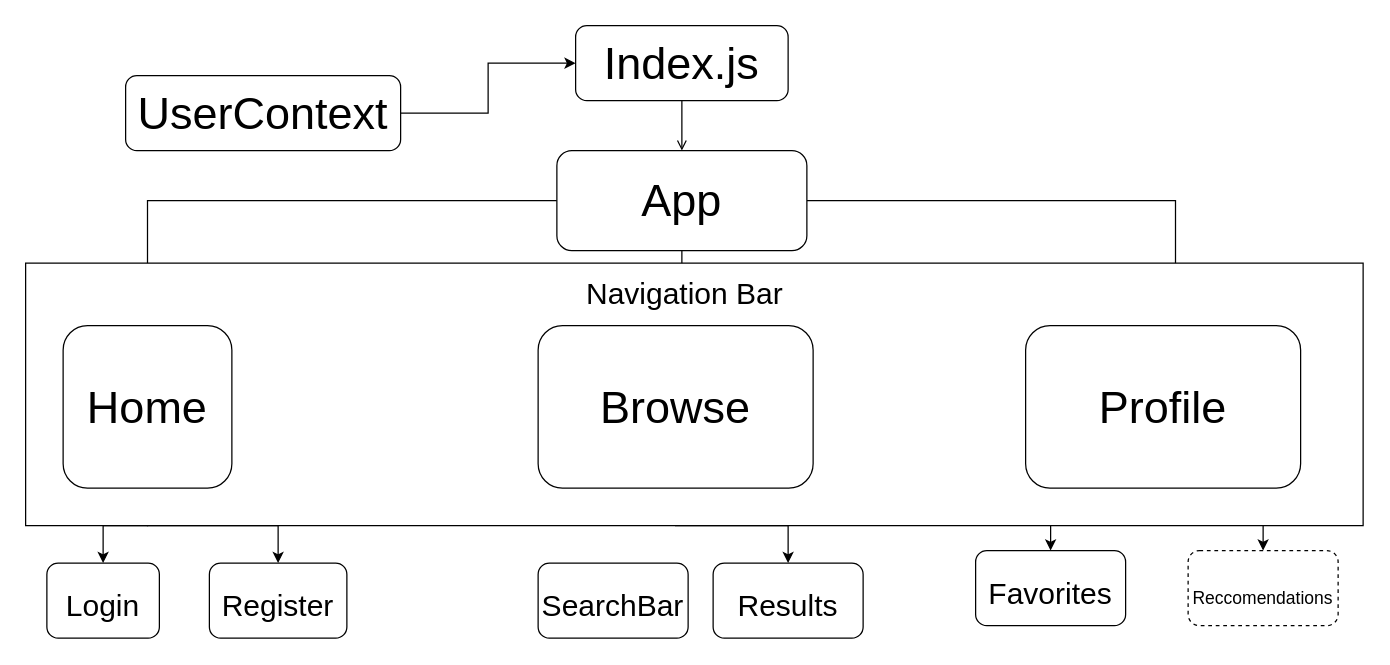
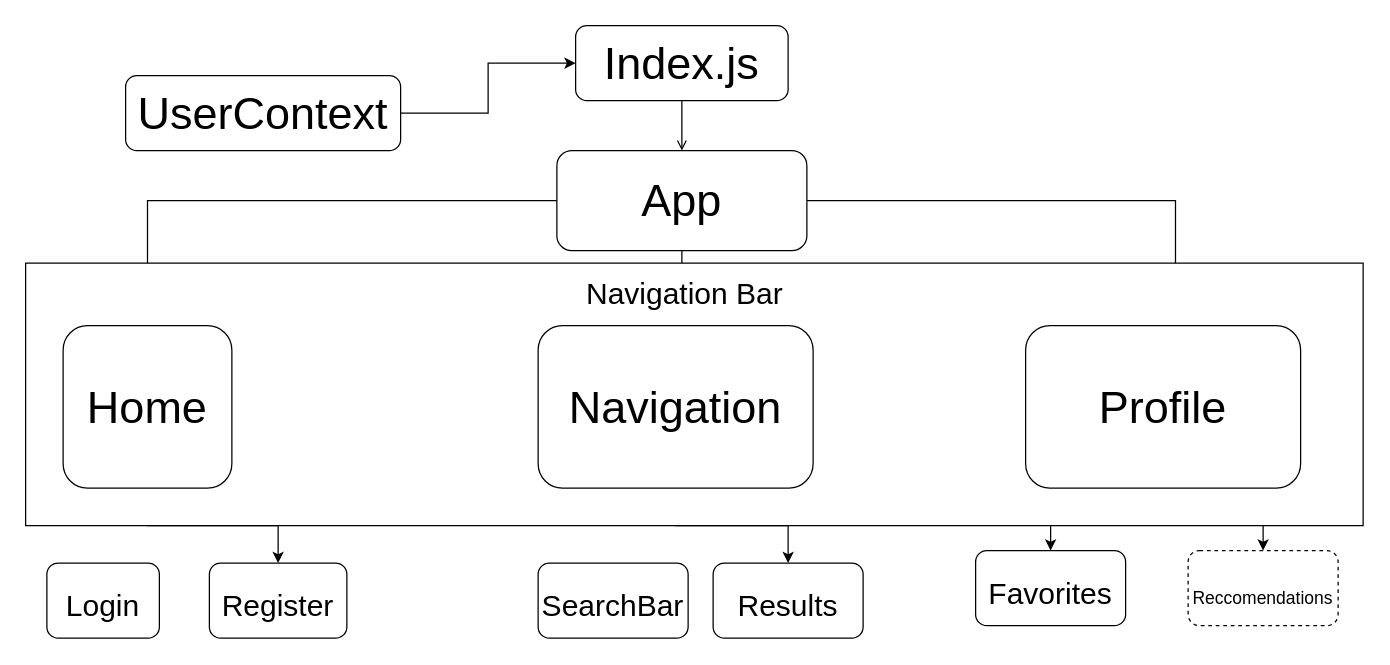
(676, 407) -> (676, 407)
(103, 539) -> none
